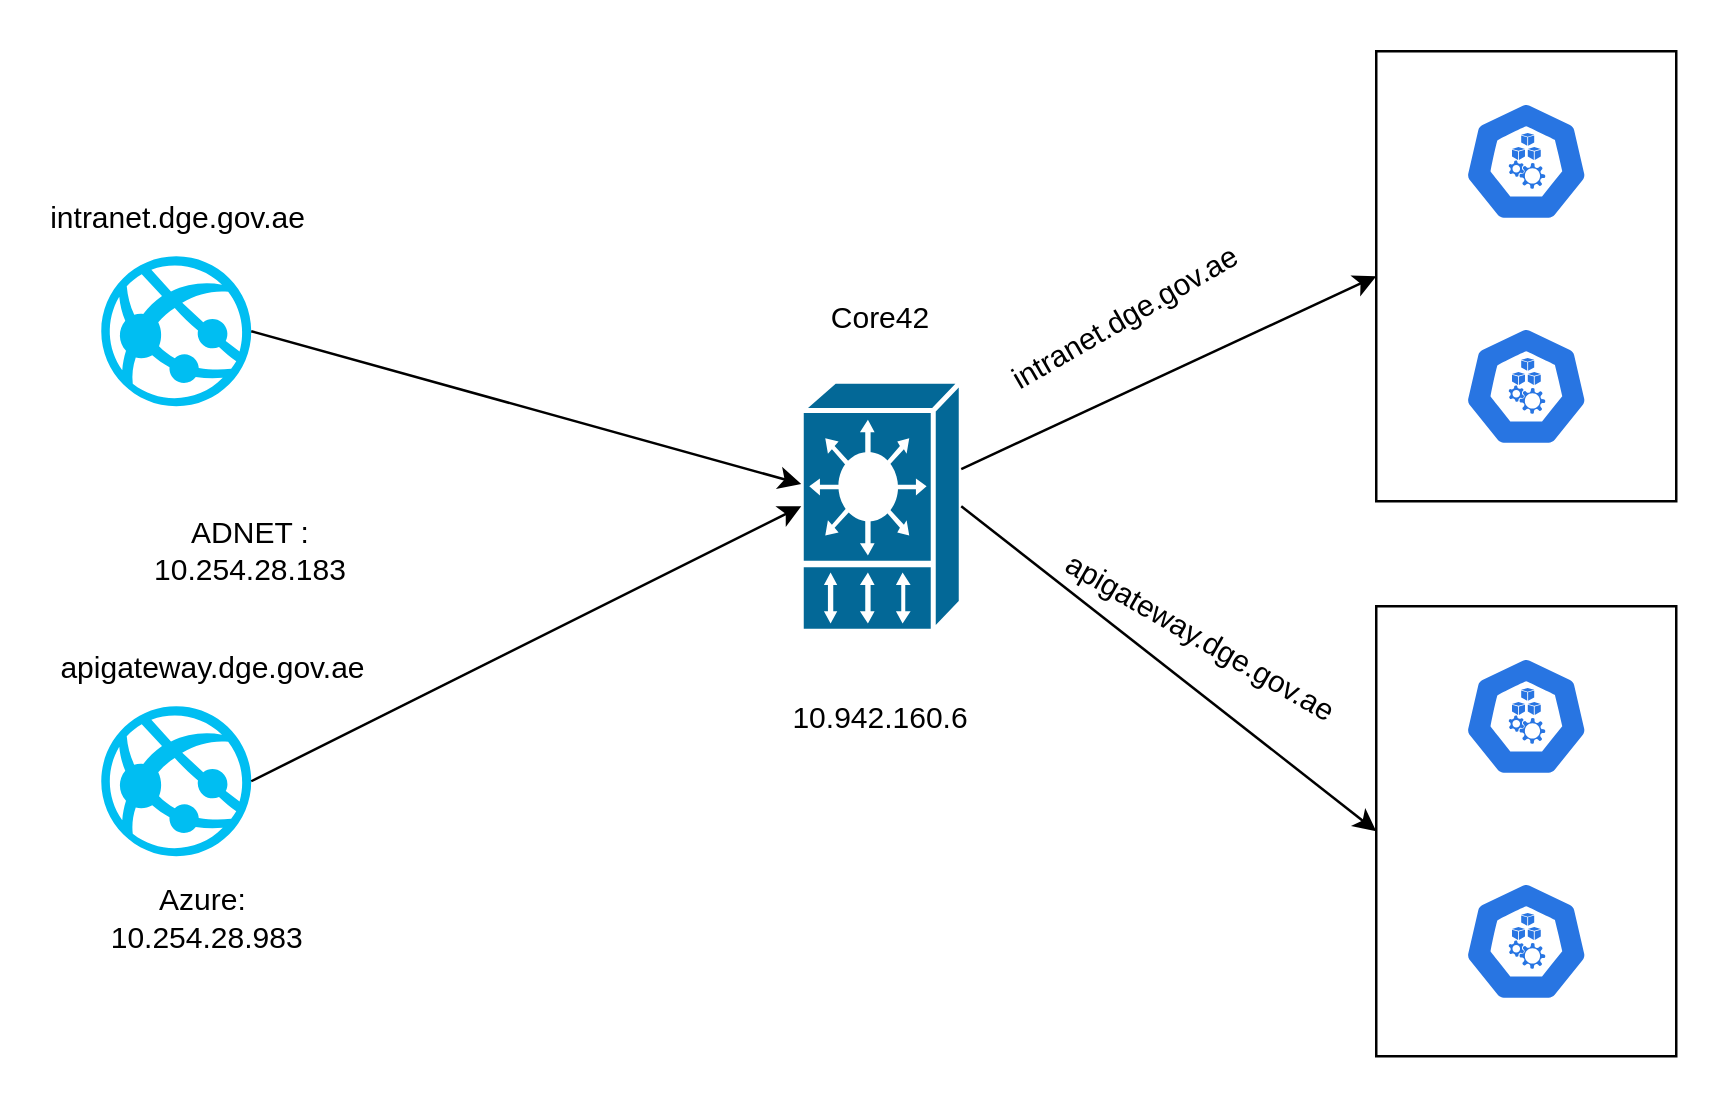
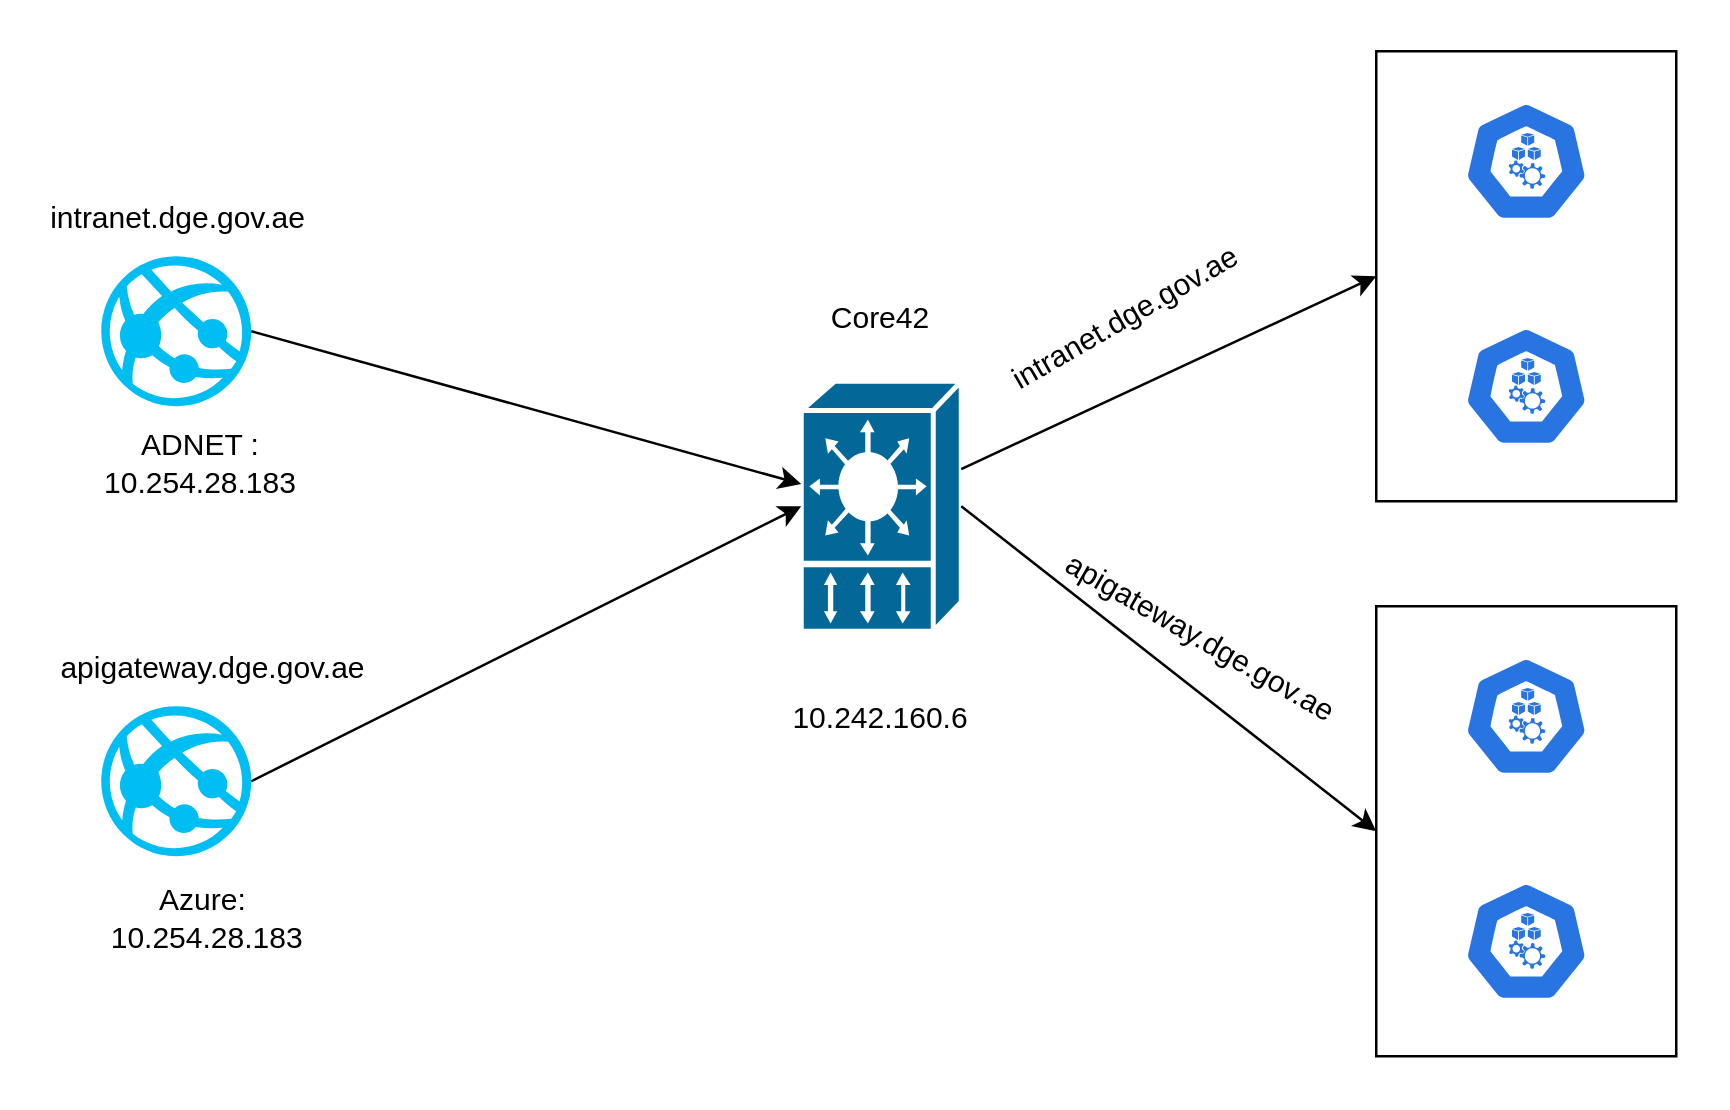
(251, 551) -> (201, 464)
(881, 719) -> (881, 719)
(204, 919) -> (204, 919)
